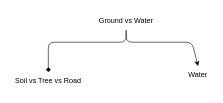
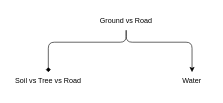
(126, 21) -> (126, 21)
(198, 75) -> (192, 81)
